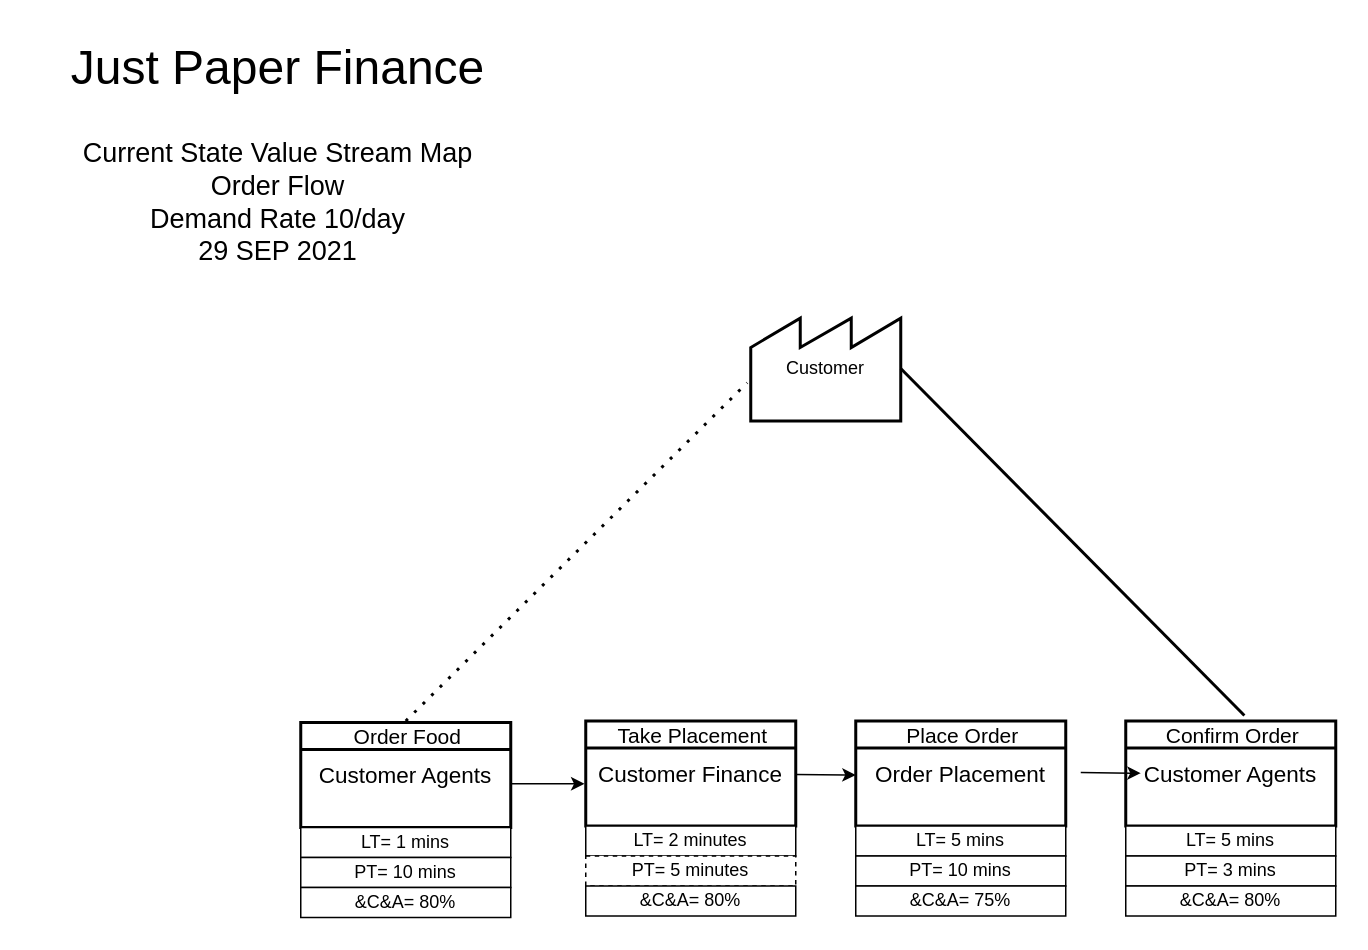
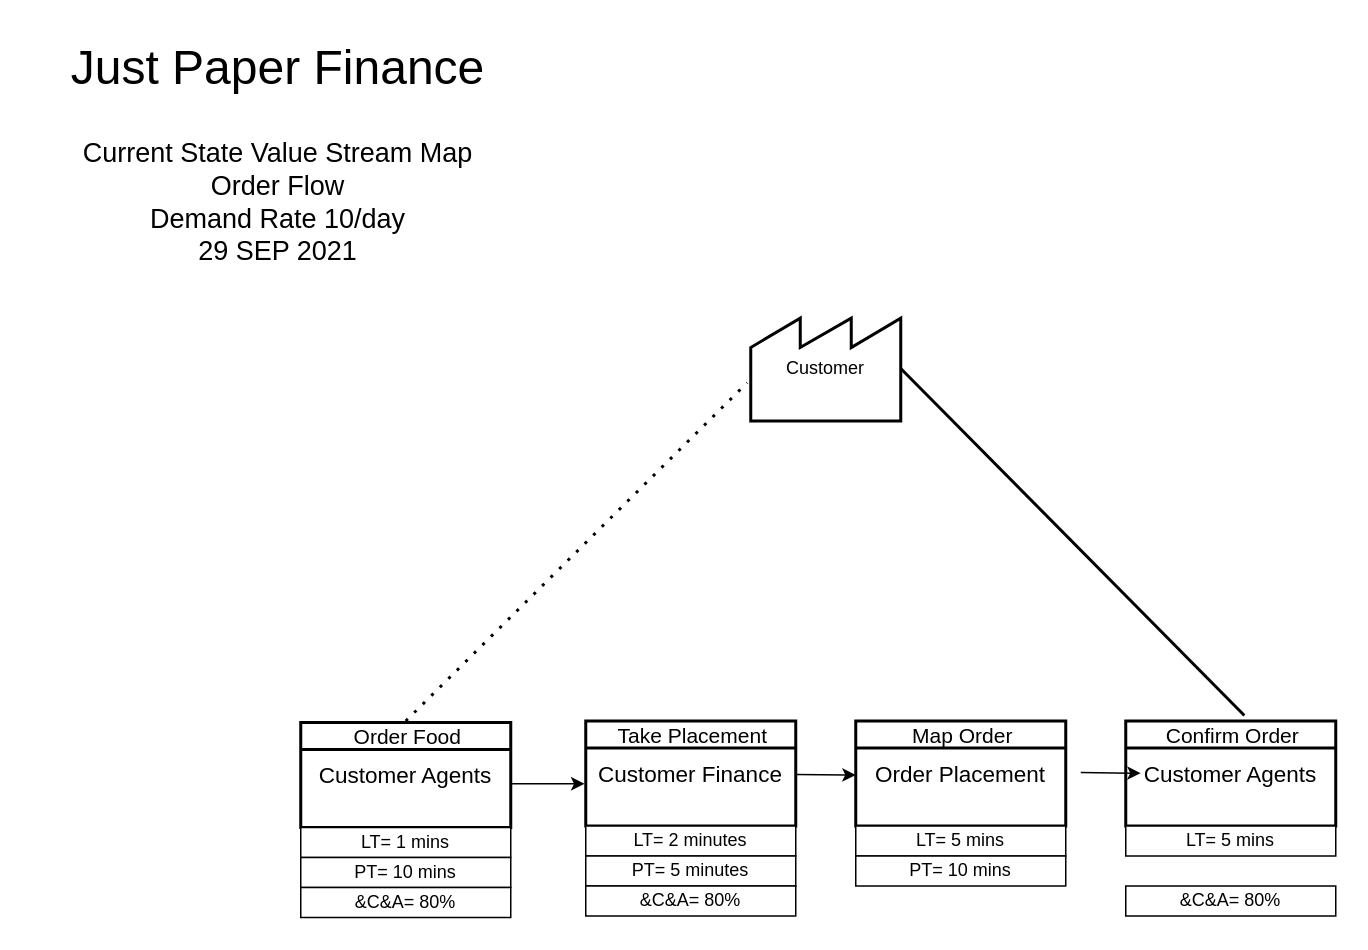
(963, 735) -> (963, 735)
(691, 871) -> (691, 871)
(1231, 871) -> none
(961, 901) -> none
